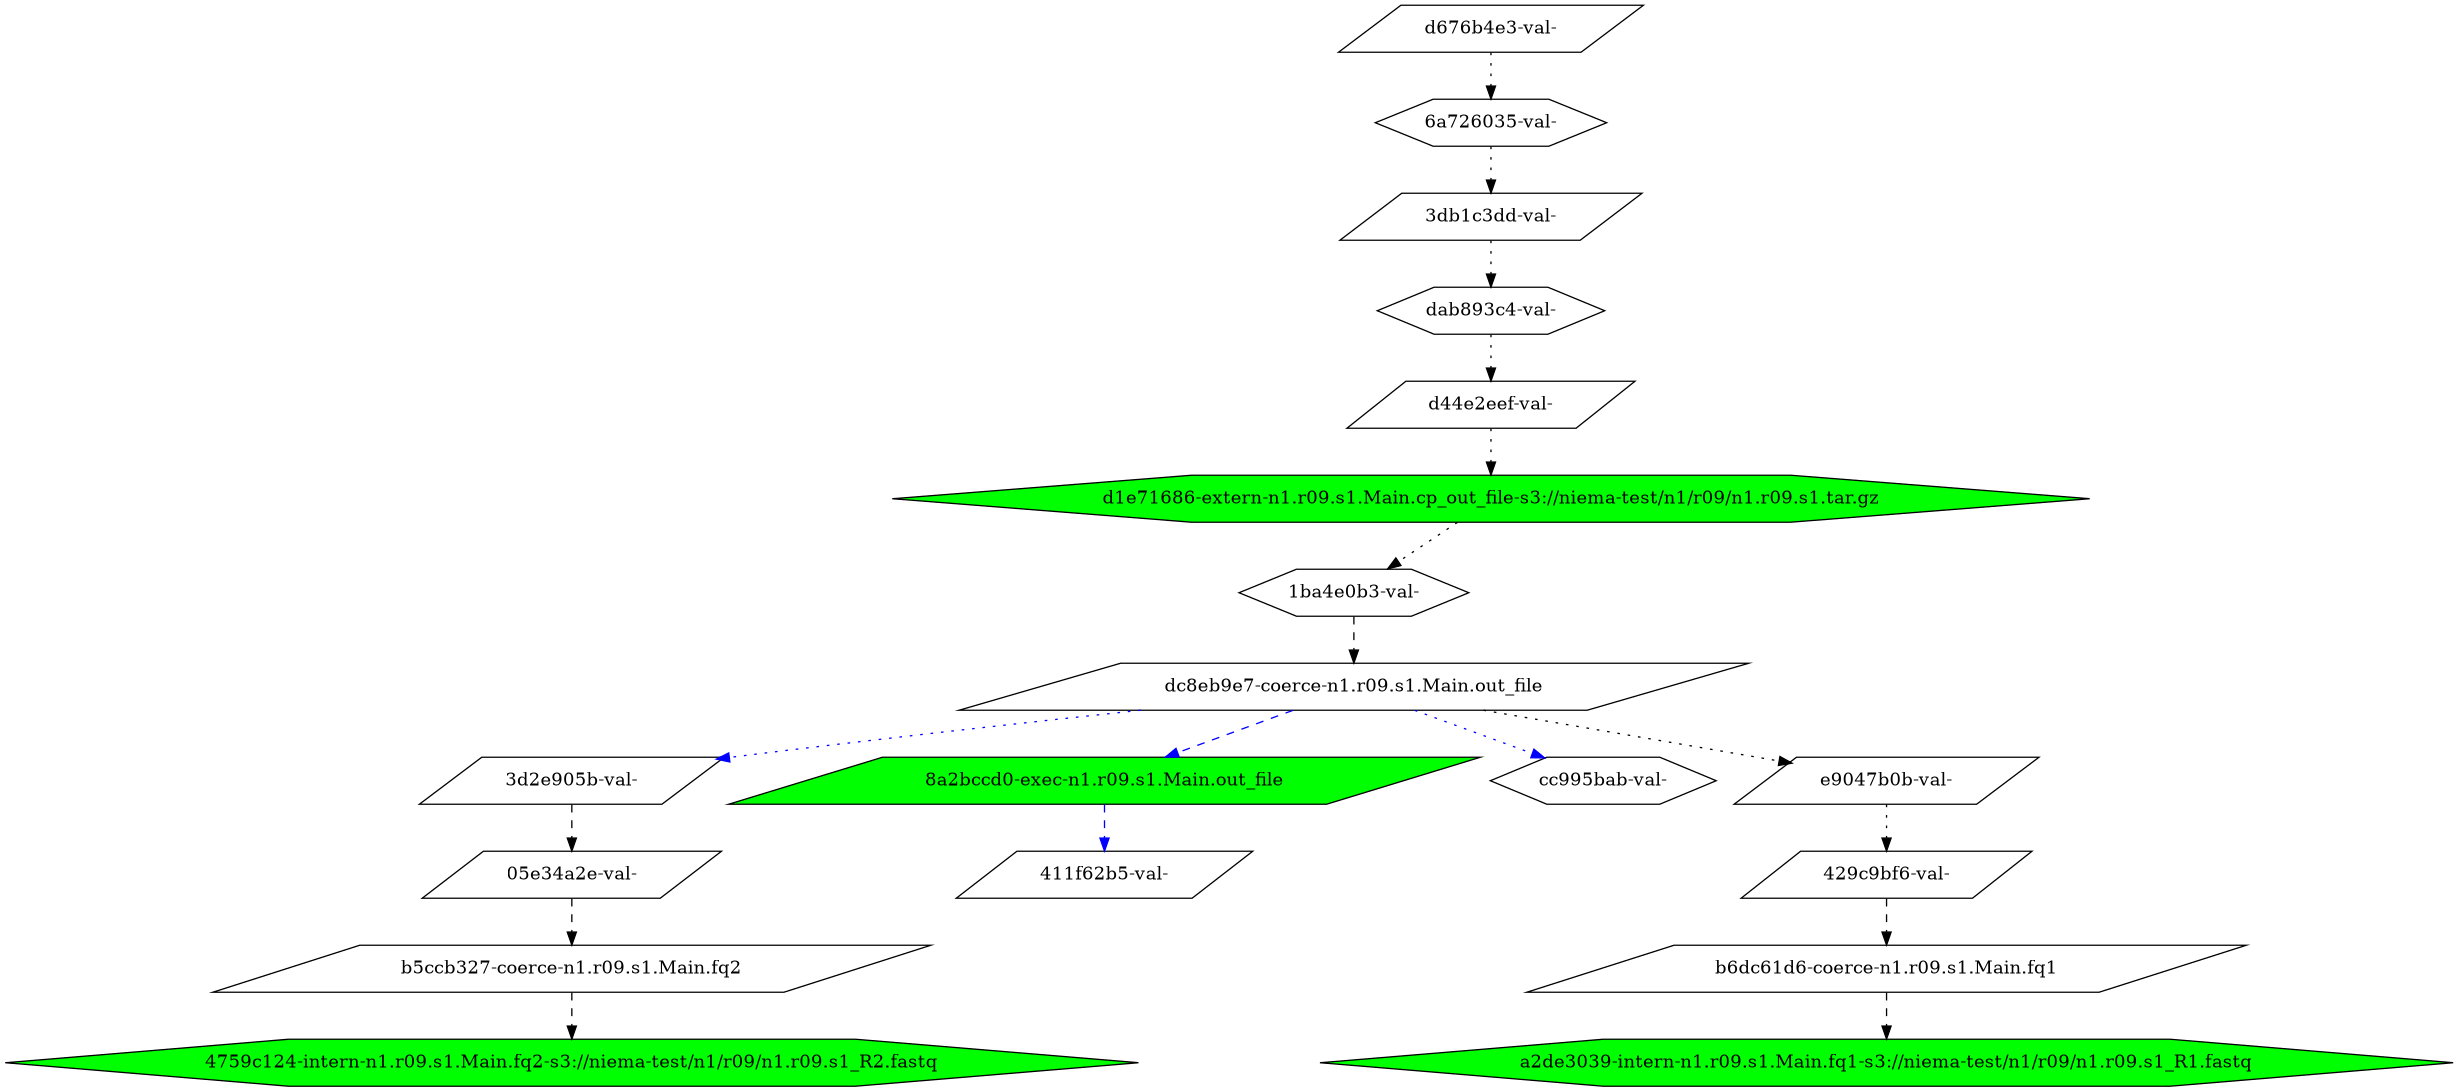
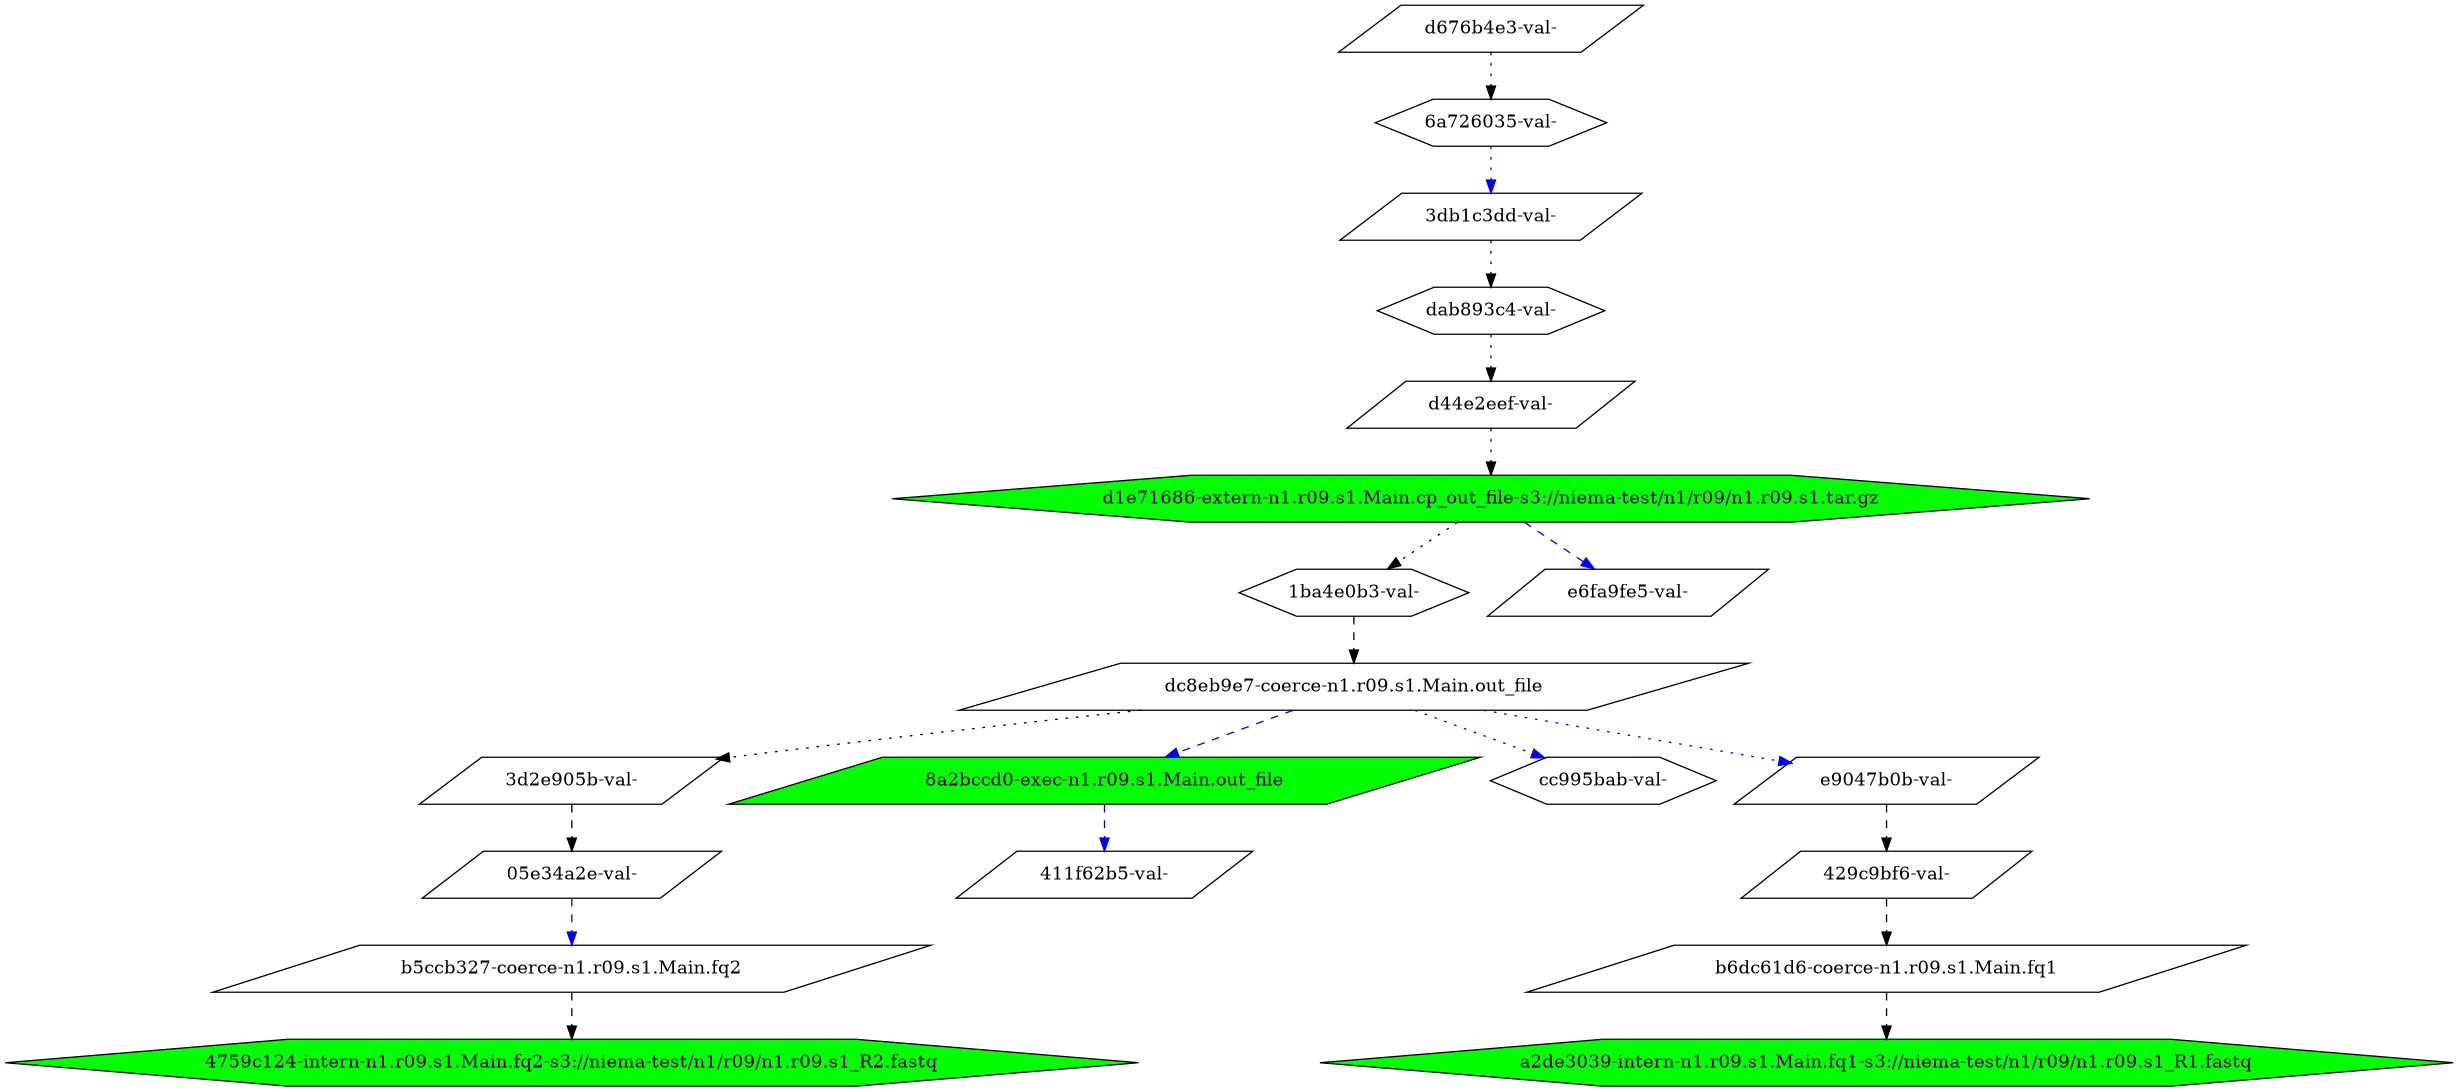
(1491, 163) -> (1491, 163)
none -> (1628, 593)
(935, 733) -> (935, 733)
(1631, 736) -> (1631, 736)
(1887, 821) -> (1887, 821)
(572, 915) -> (572, 915)
